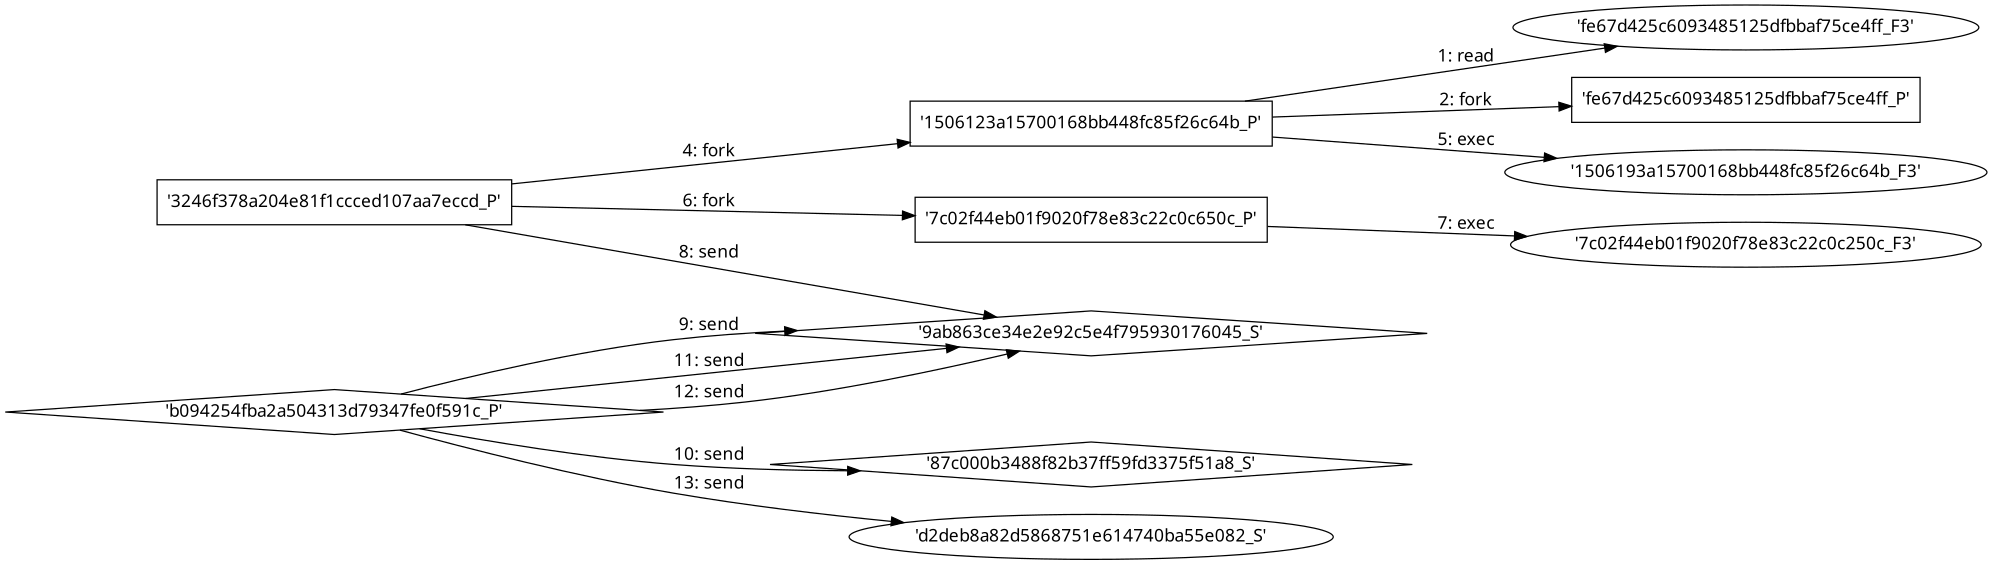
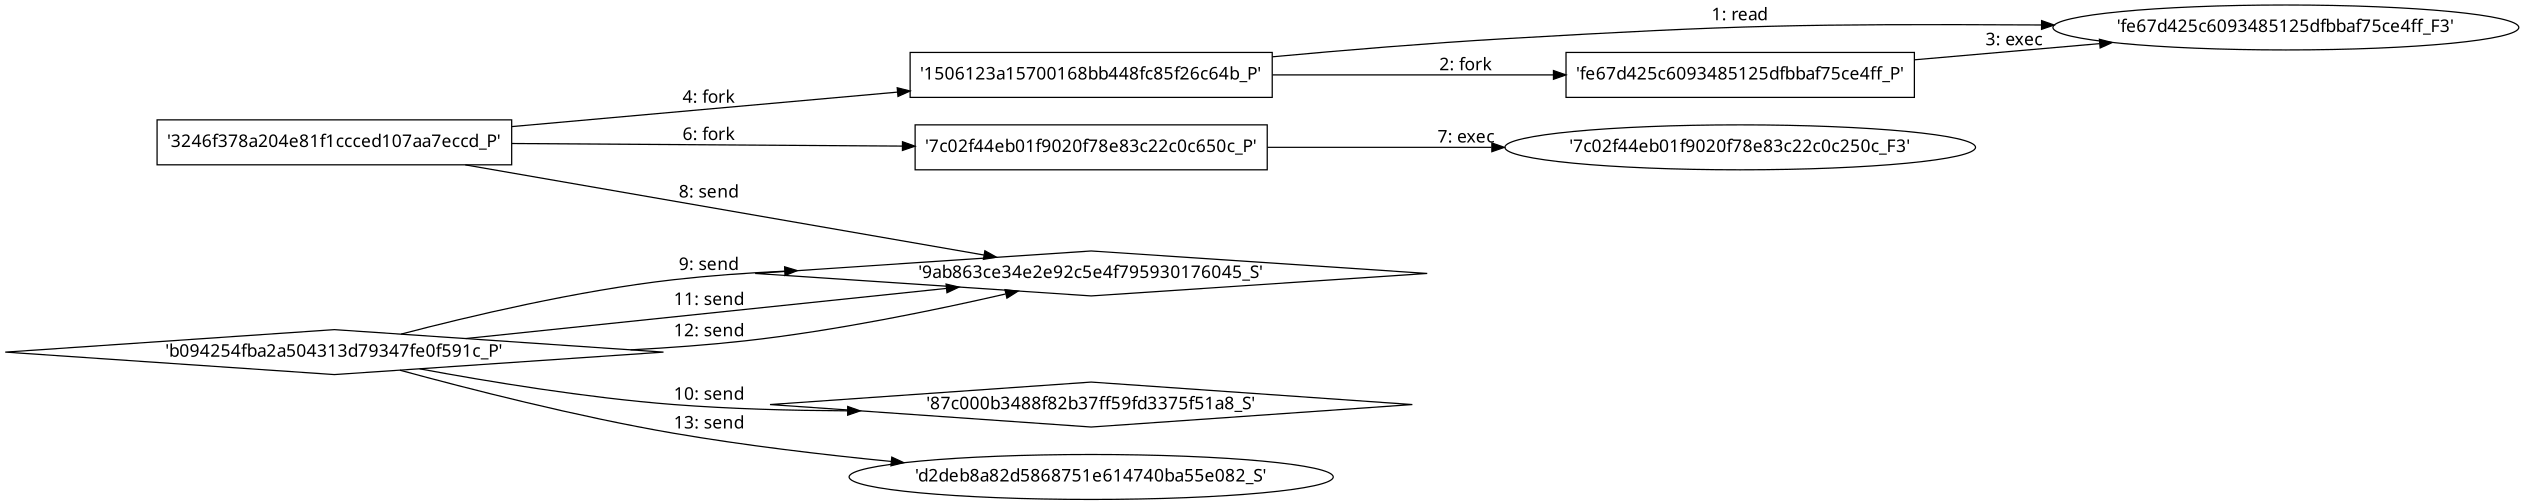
none -> (2007, 52)
(1746, 172) -> none
